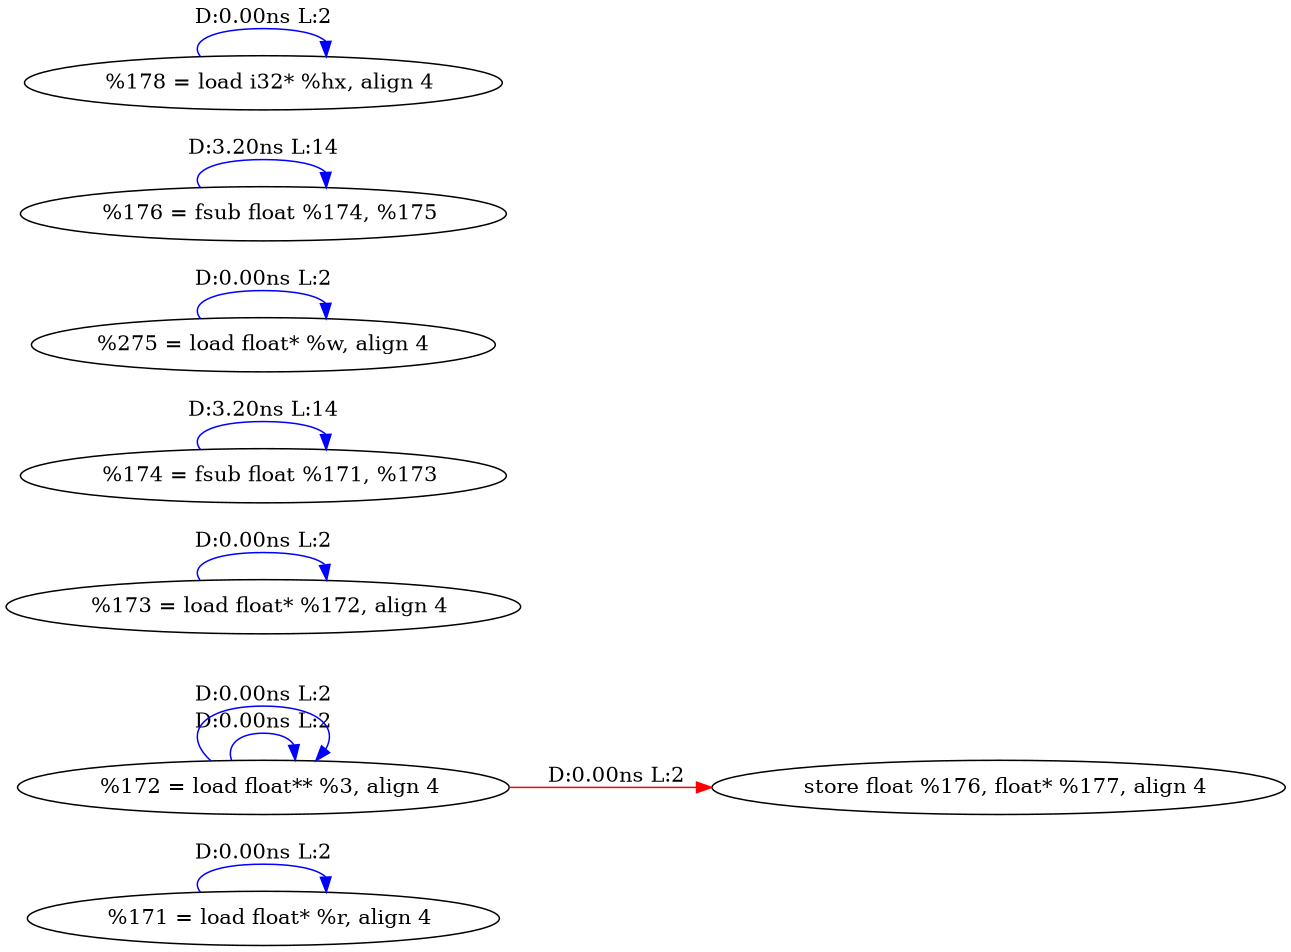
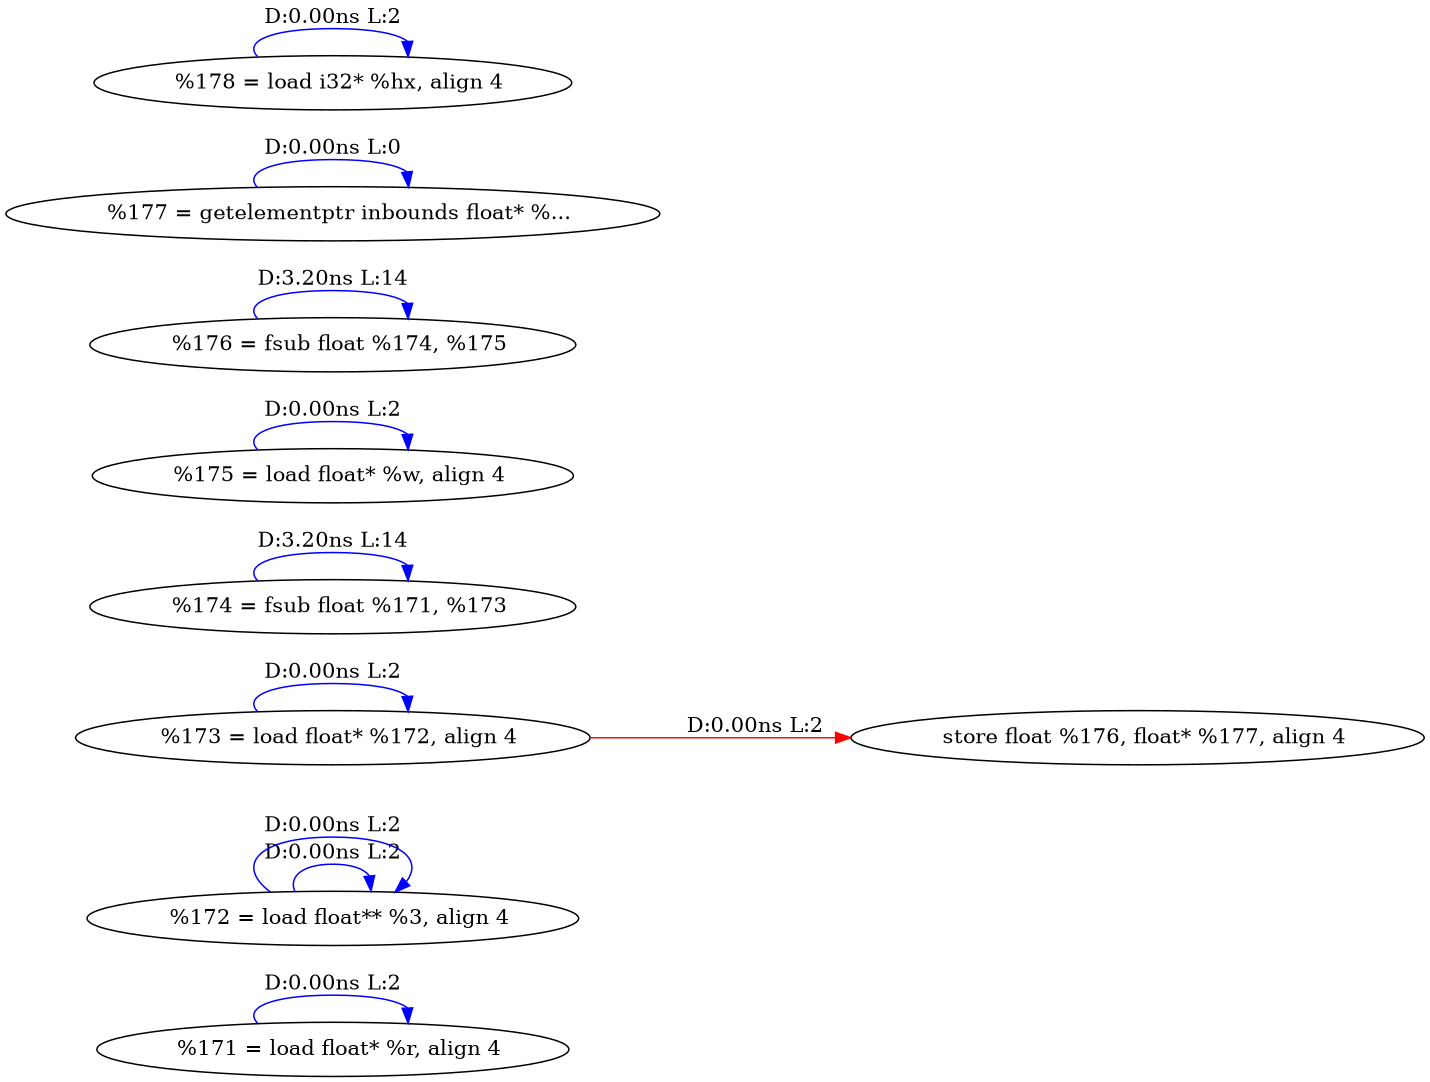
none -> (333, 214)
(263, 345) -> (333, 476)
(603, 787) -> (713, 738)
